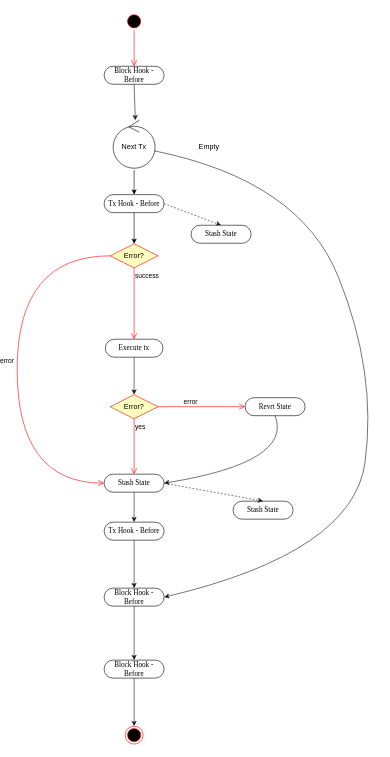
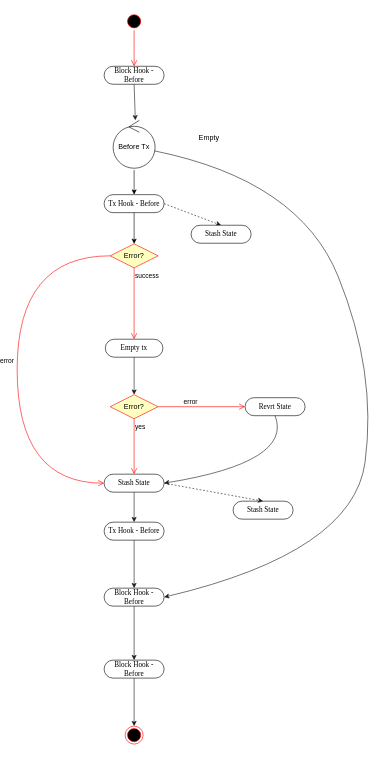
(134, 147) -> (134, 147)
(209, 147) -> (209, 138)
(134, 348) -> (134, 348)
